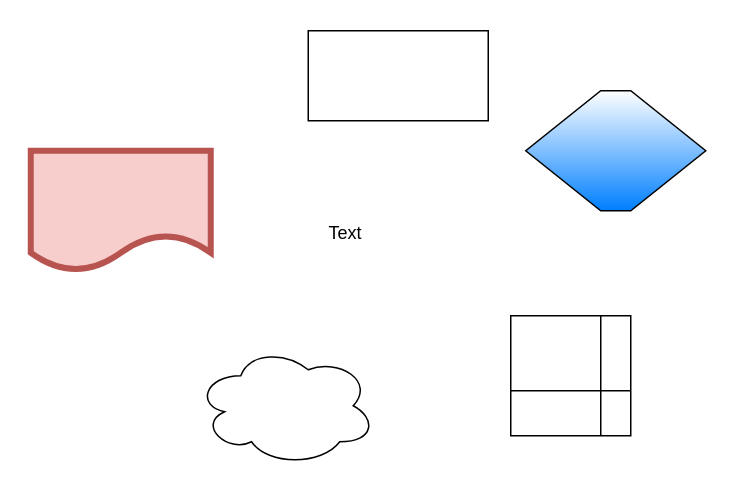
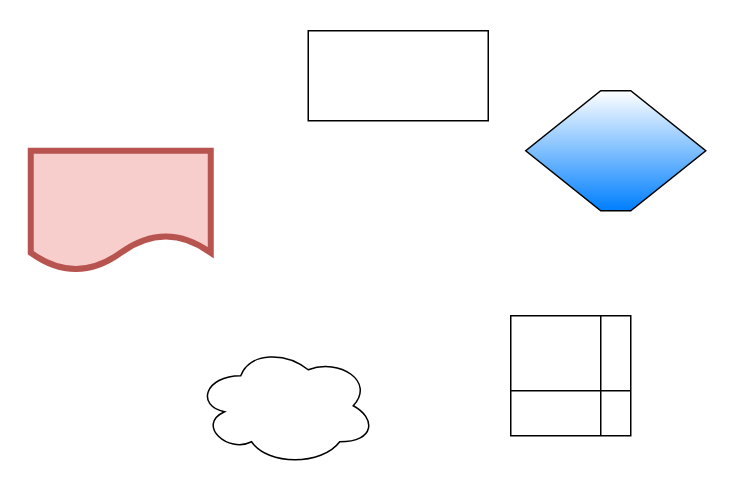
(346, 233) -> none
